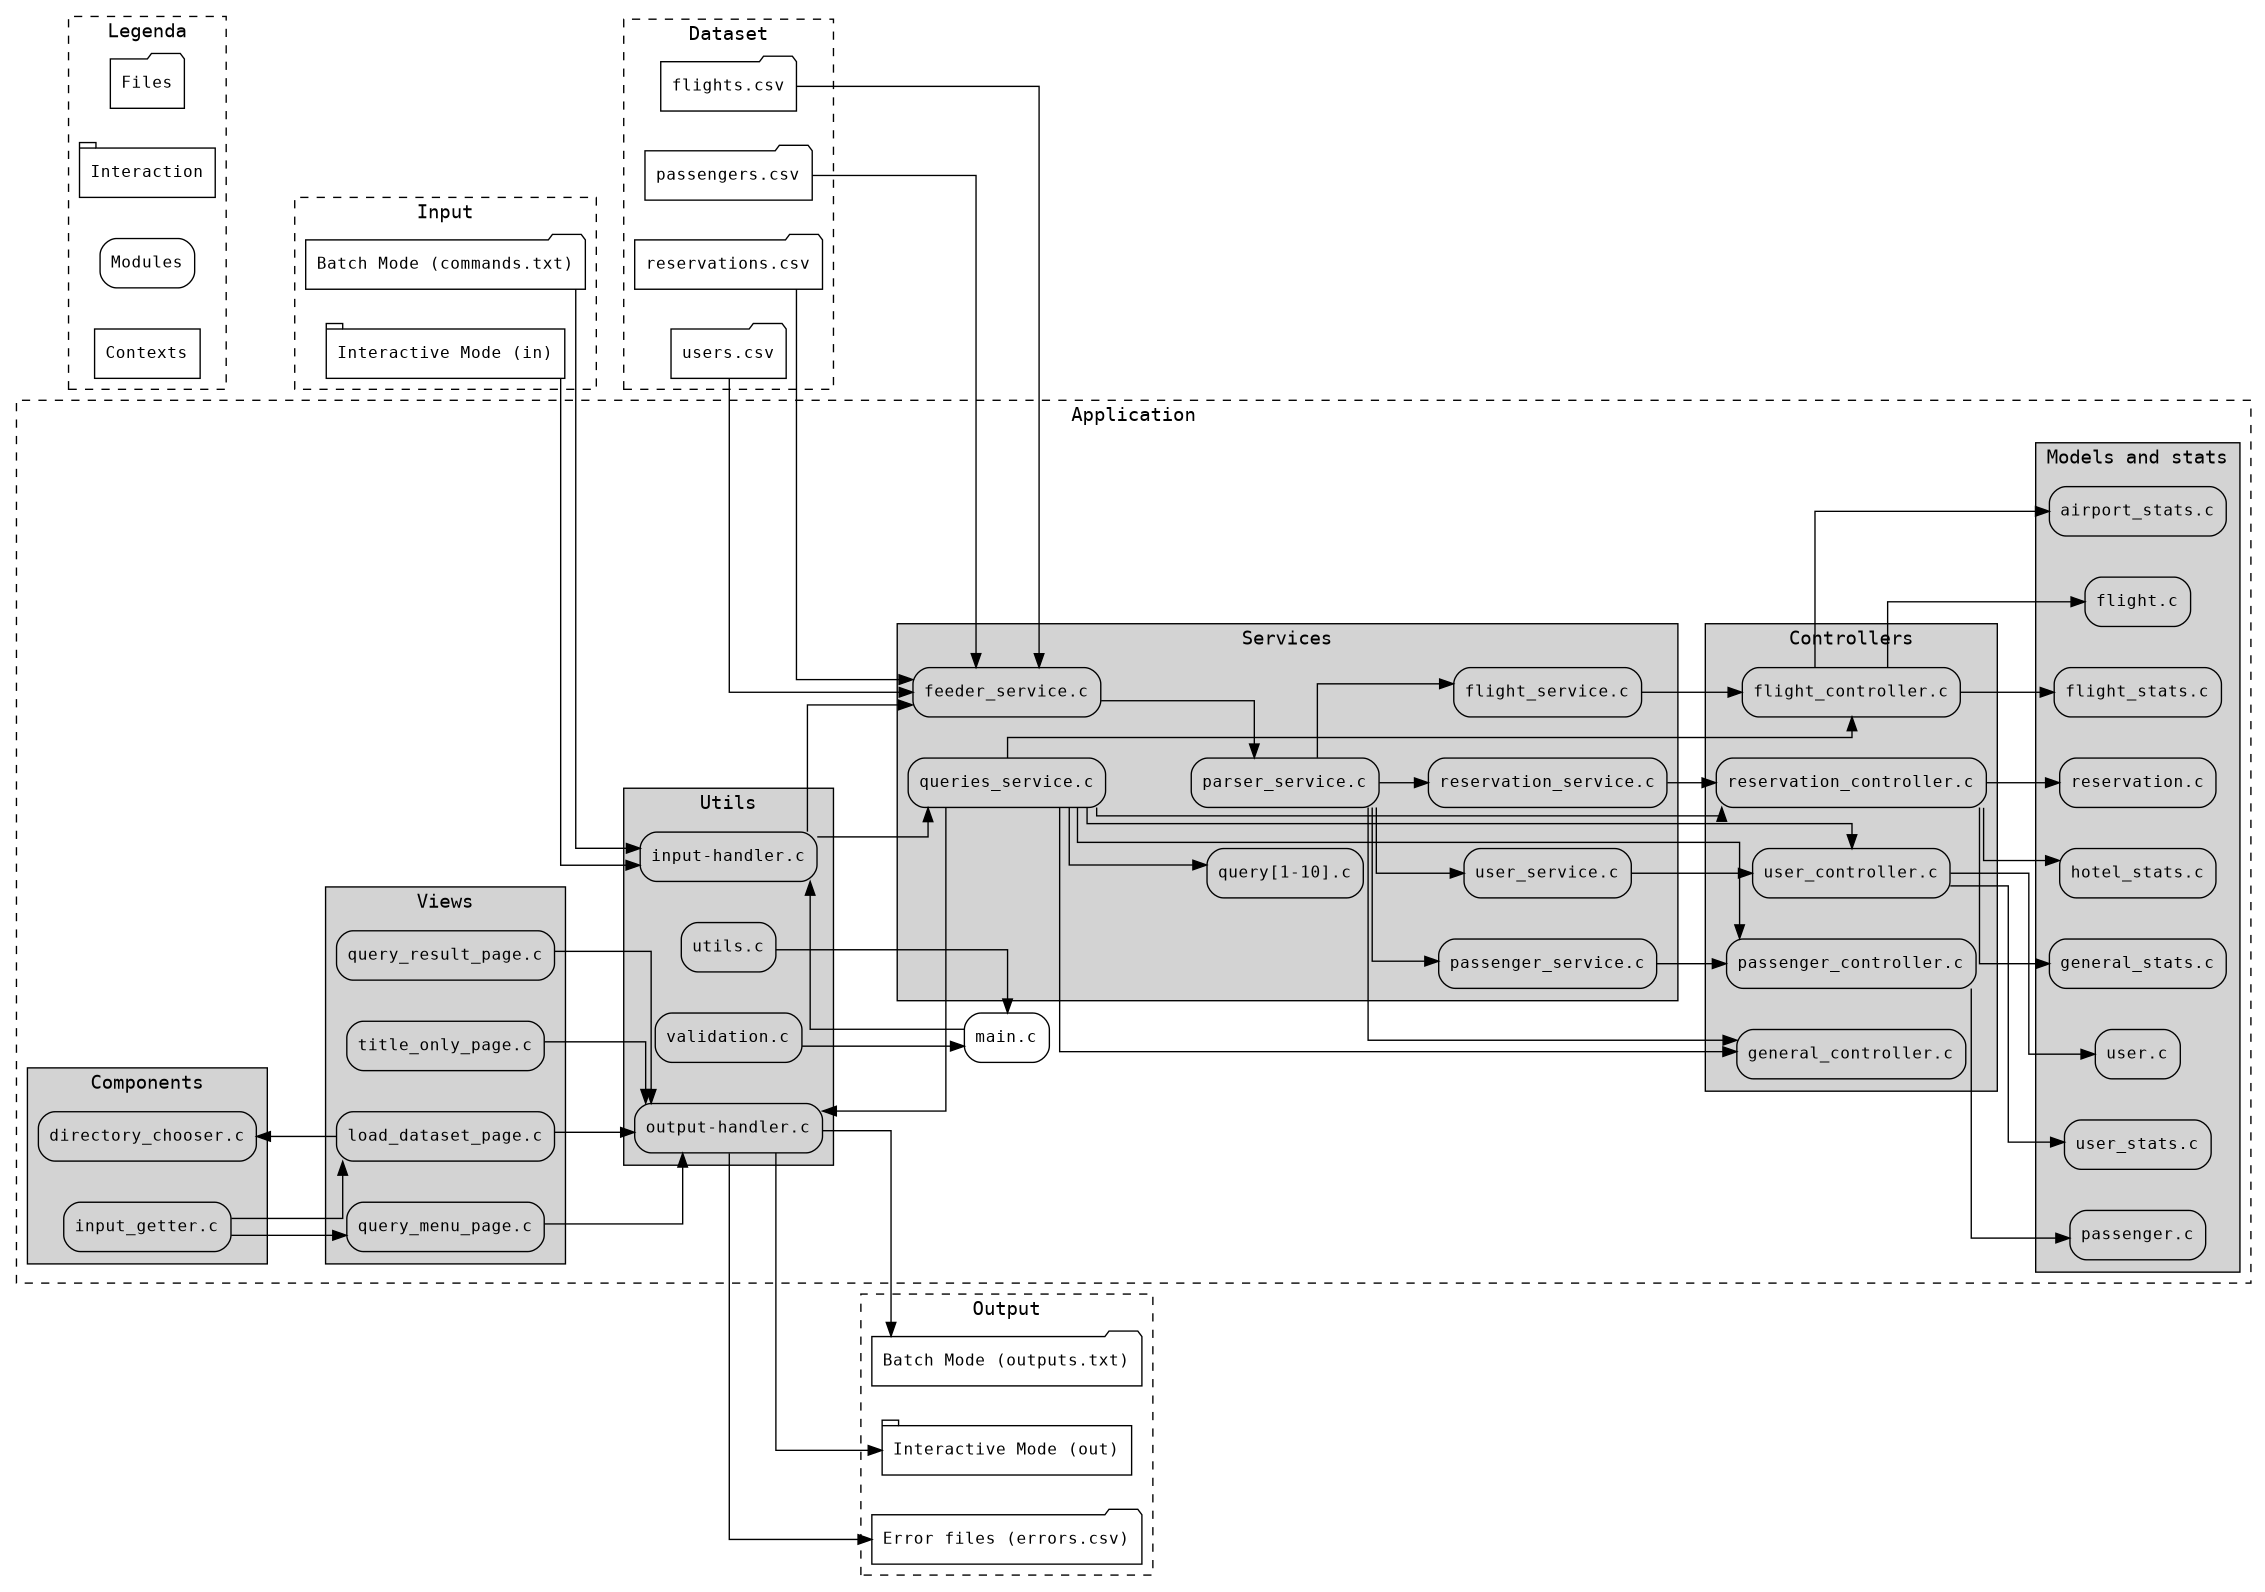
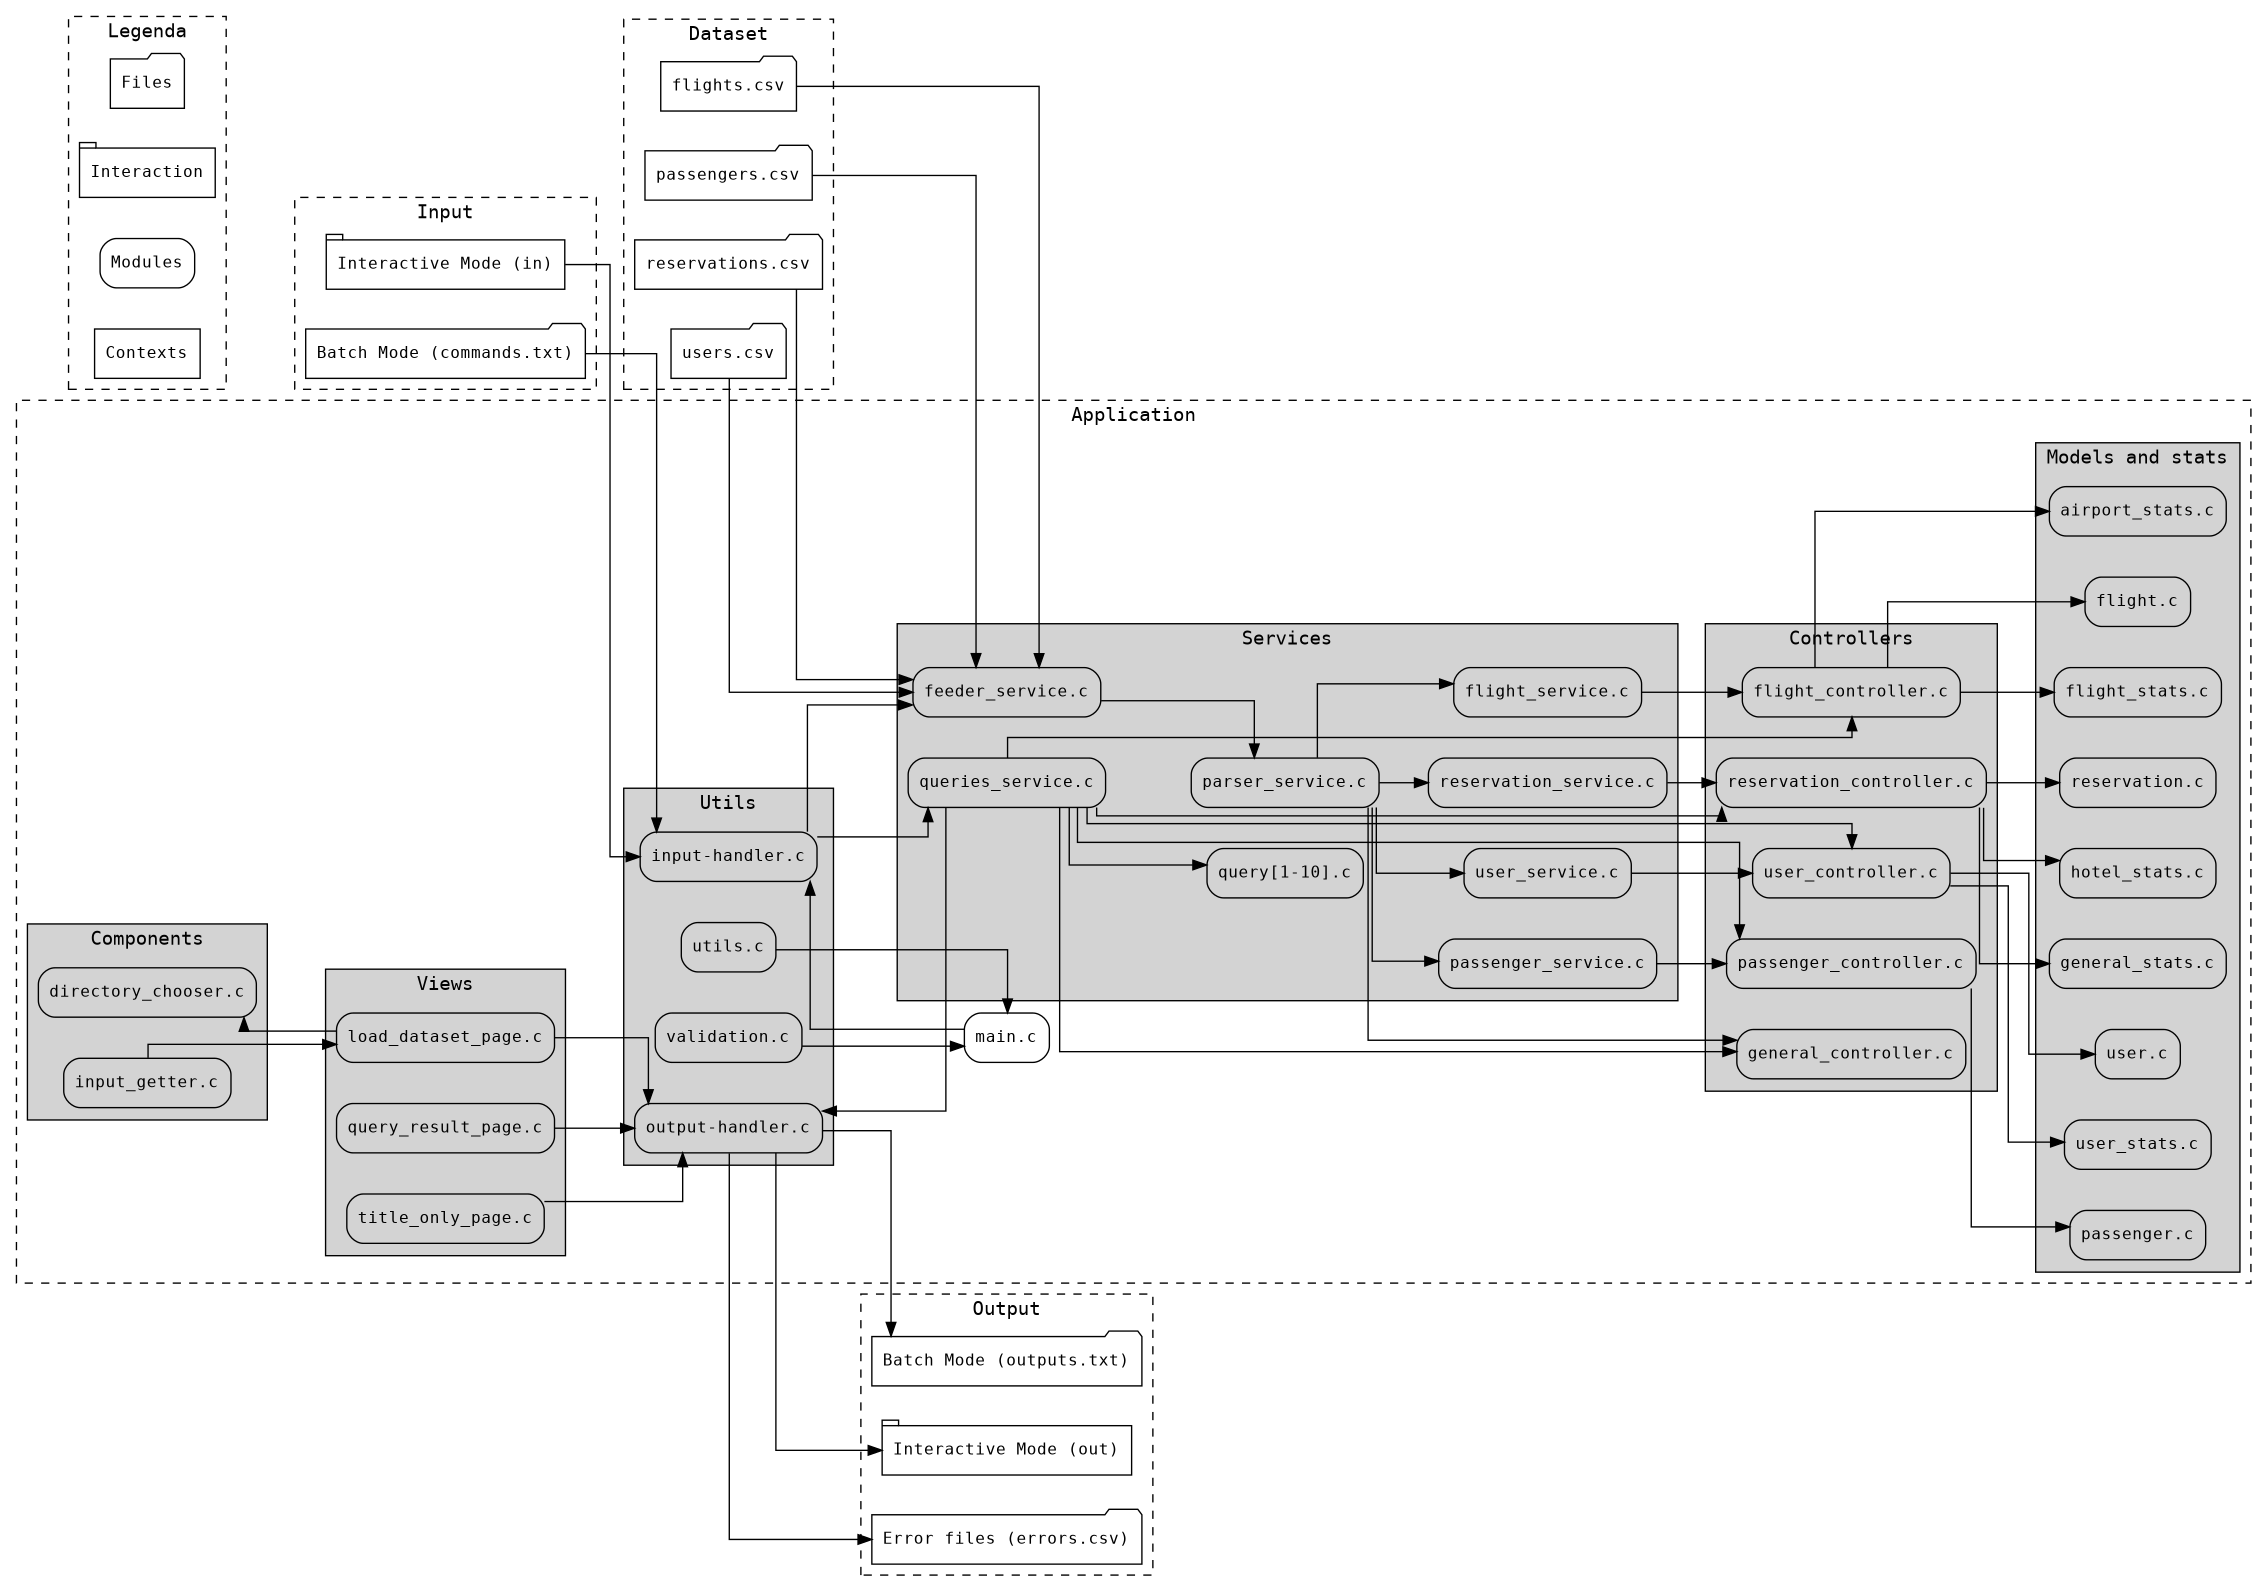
(446, 1227) -> none
